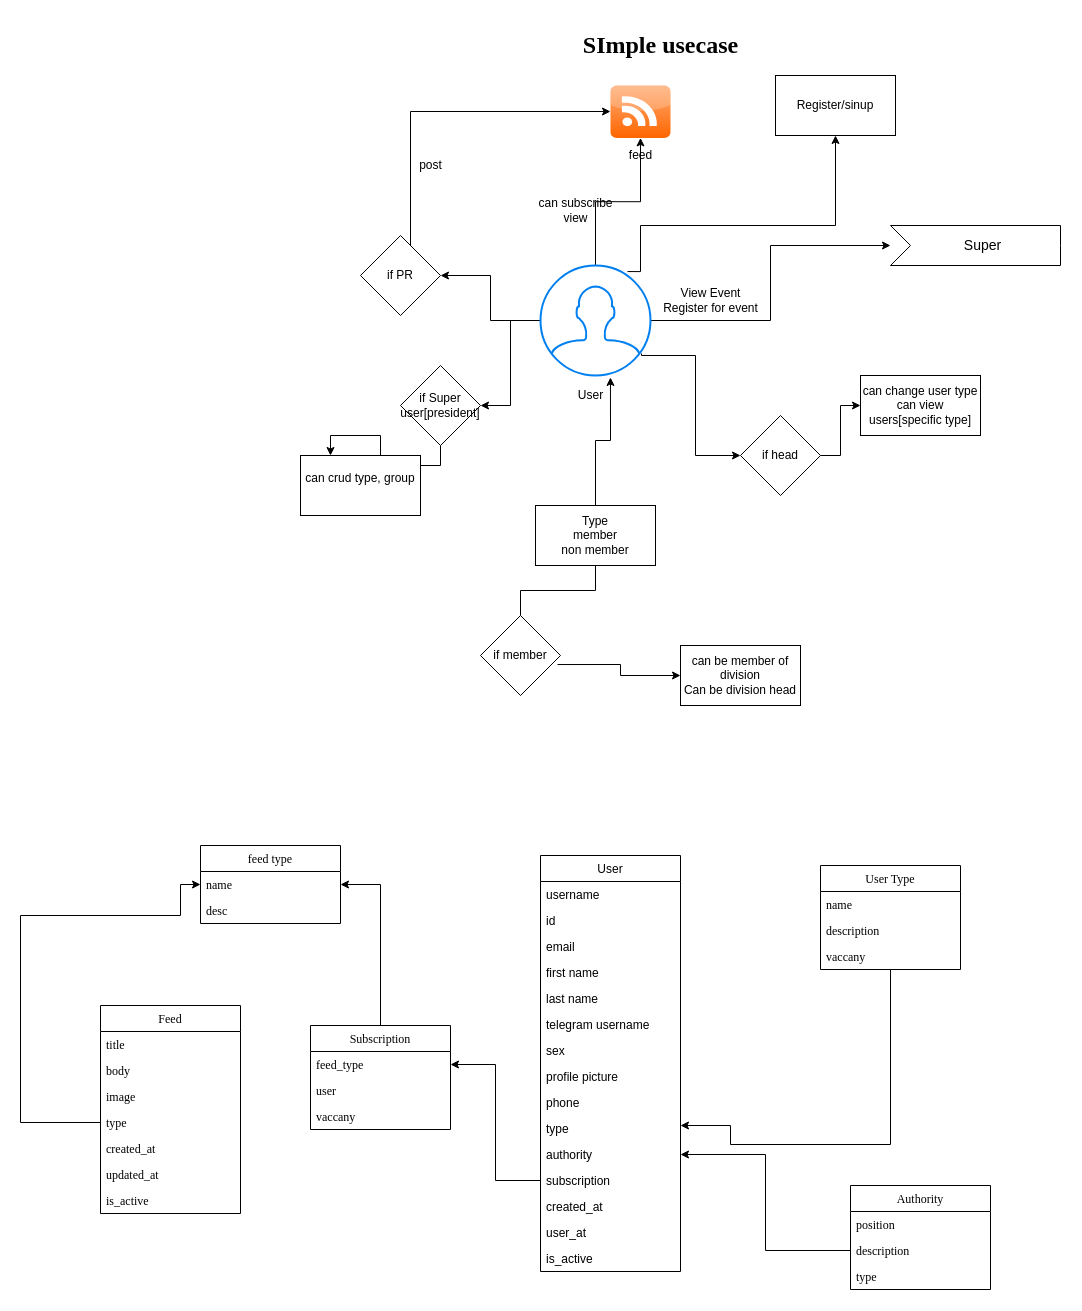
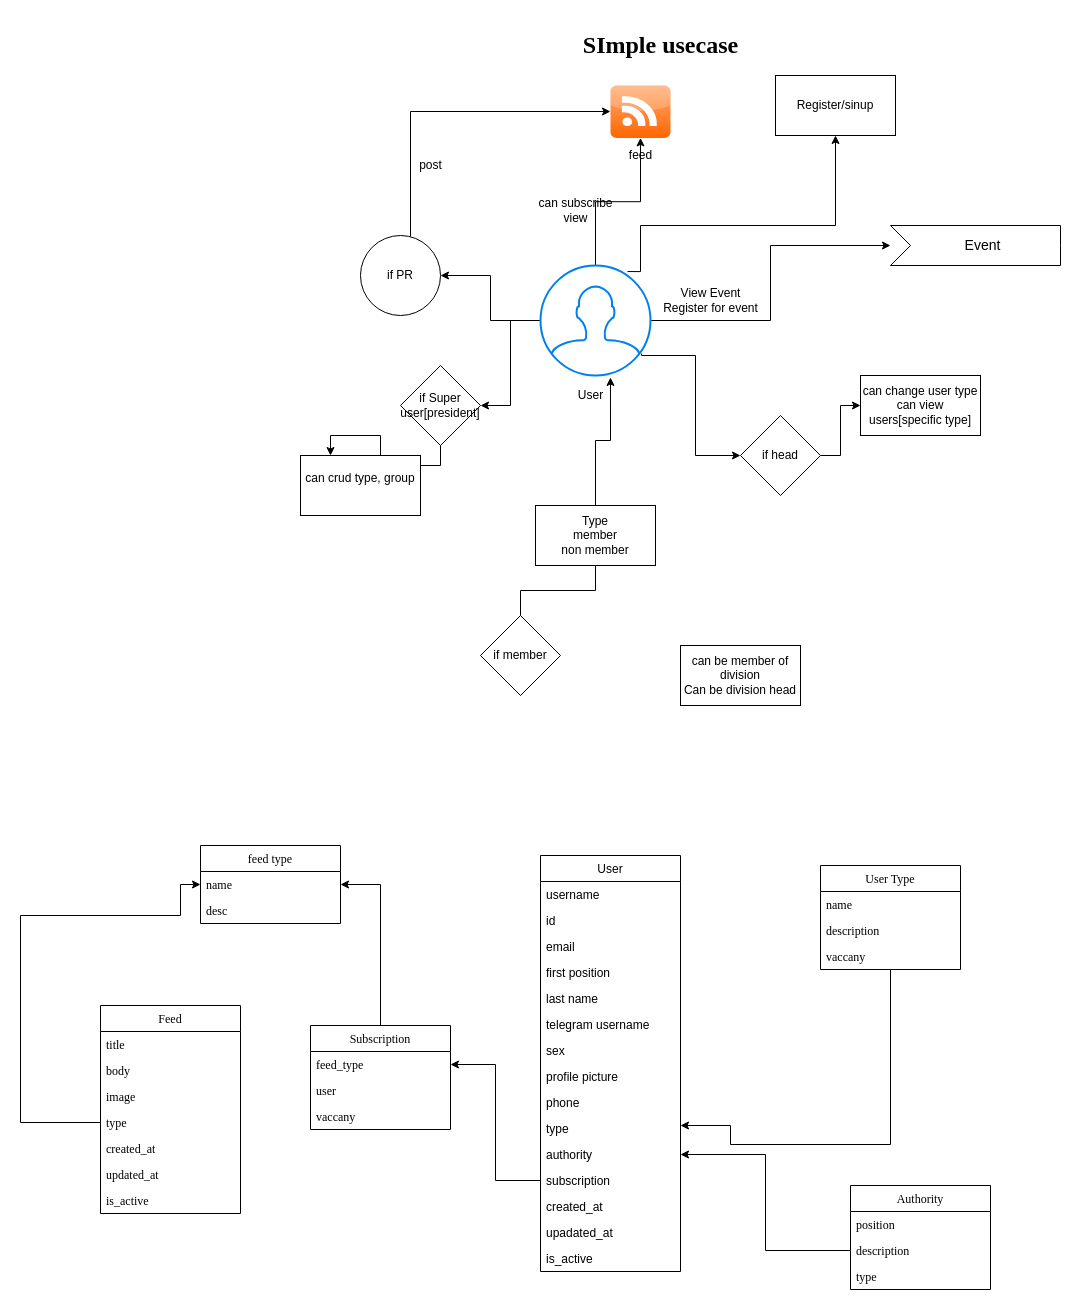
(983, 246) -> (983, 246)
(401, 276) -> (401, 276)
(621, 666) -> none
(576, 973) -> (587, 973)
(570, 1233) -> (583, 1233)
